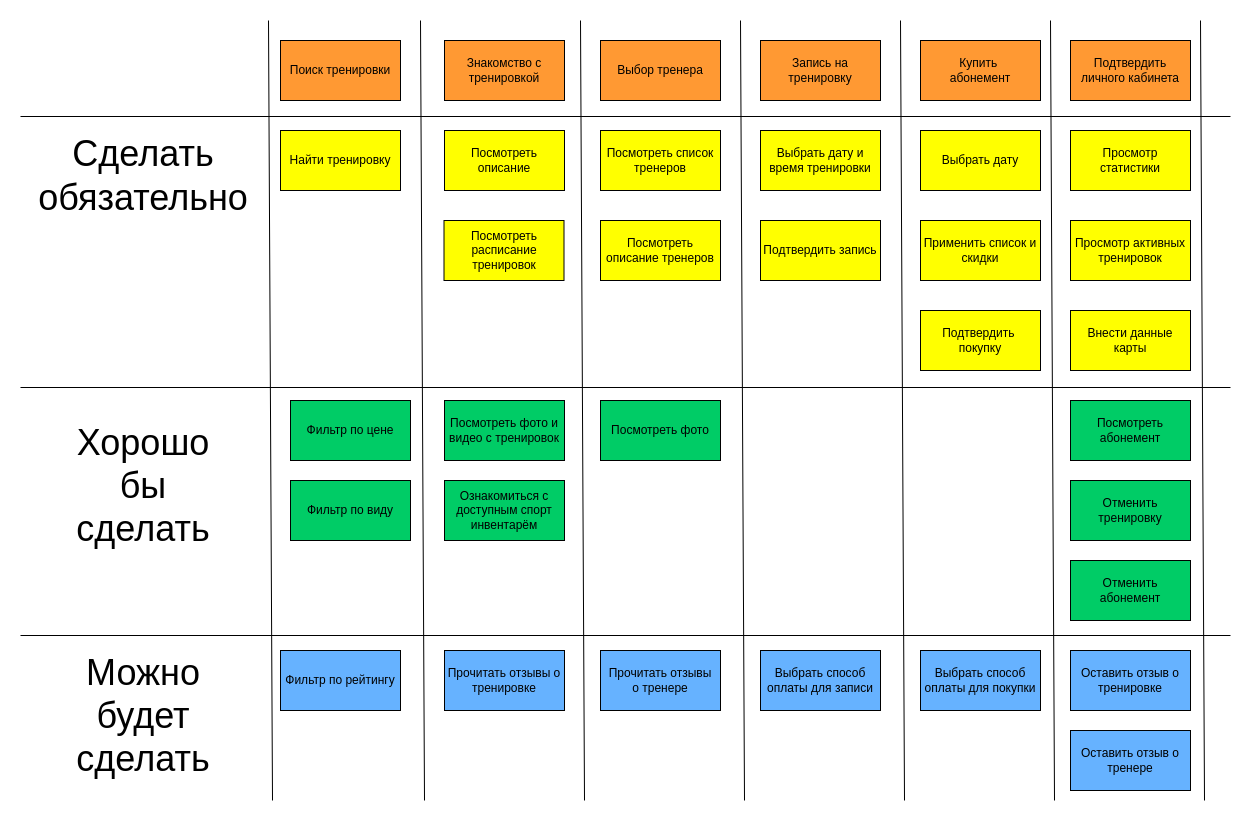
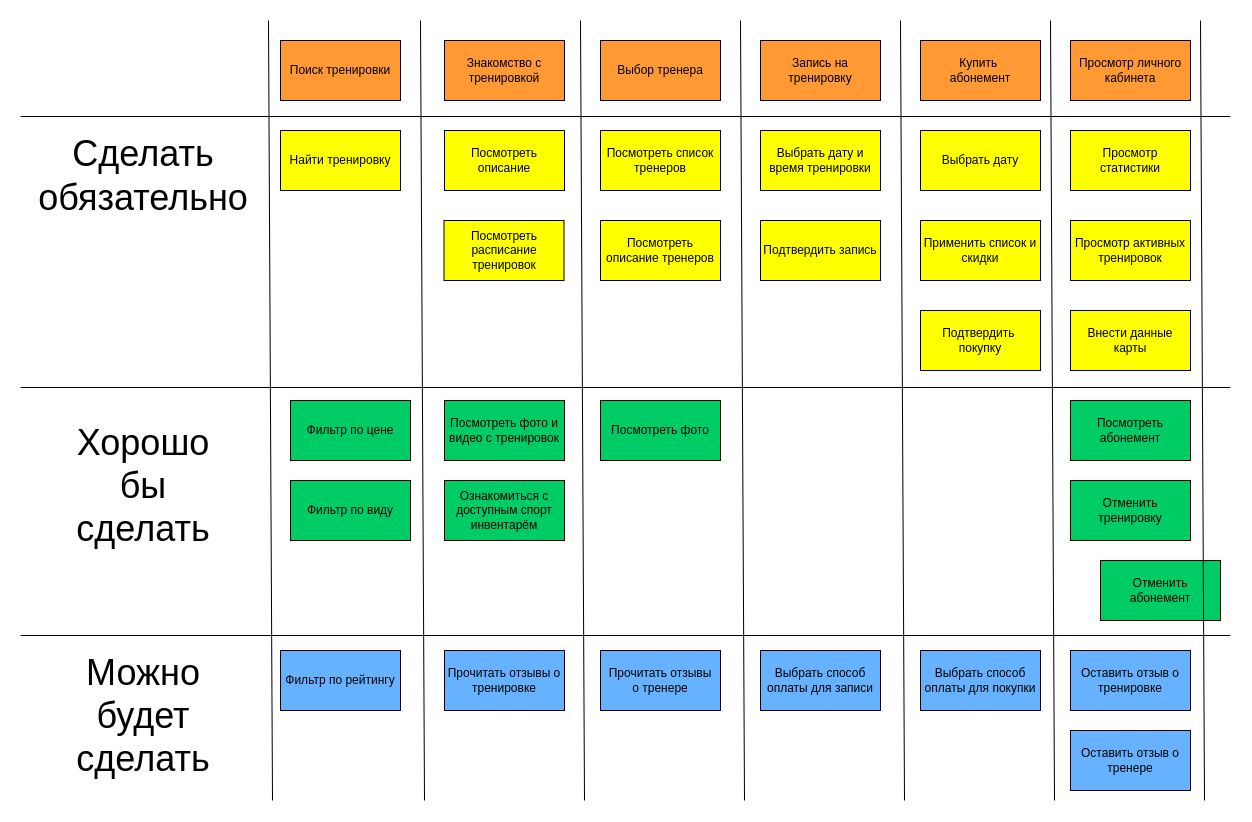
(1131, 71) -> (1131, 71)
(1131, 591) -> (1161, 591)
